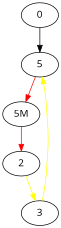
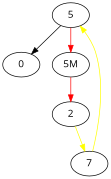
(40, 37) -> (49, 37)
(40, 213) -> (89, 164)
